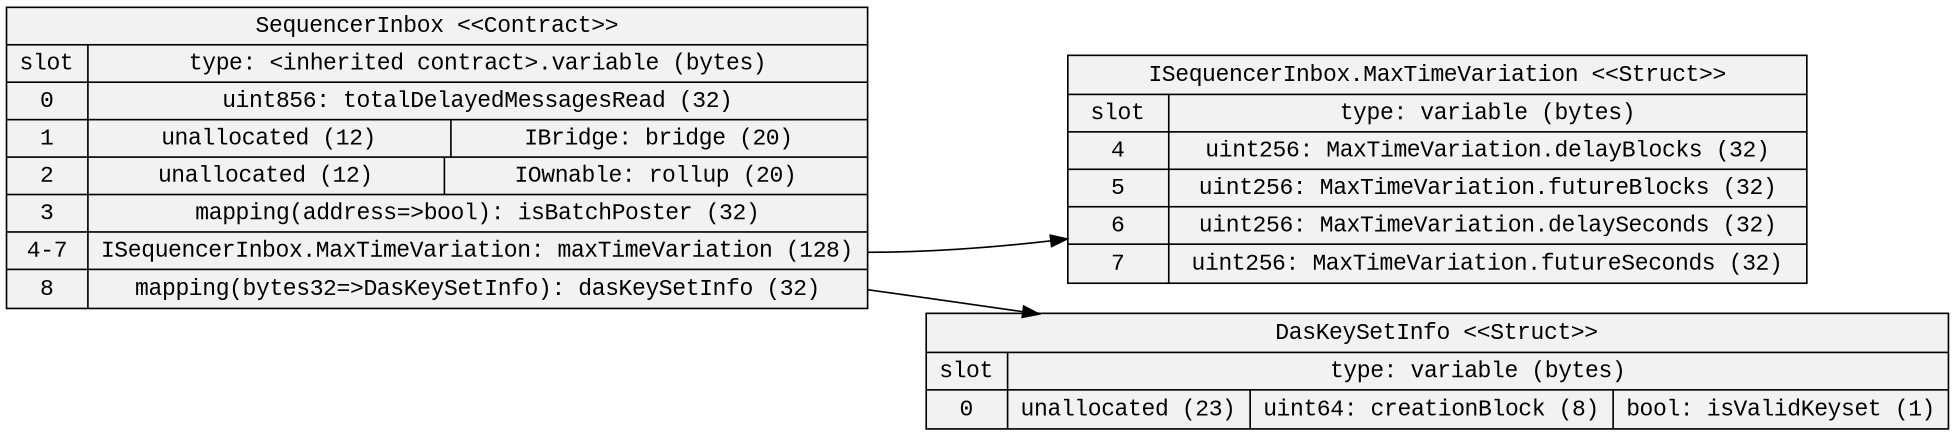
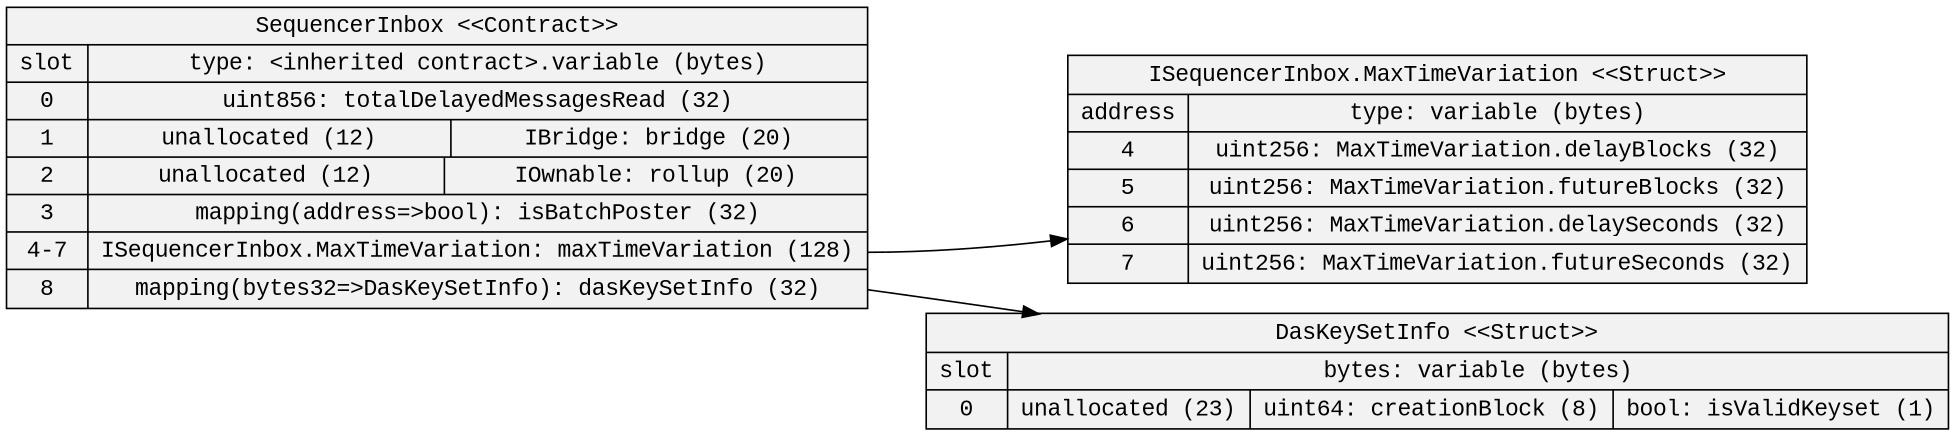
(1118, 112) -> (1128, 112)
(1478, 370) -> (1478, 370)
